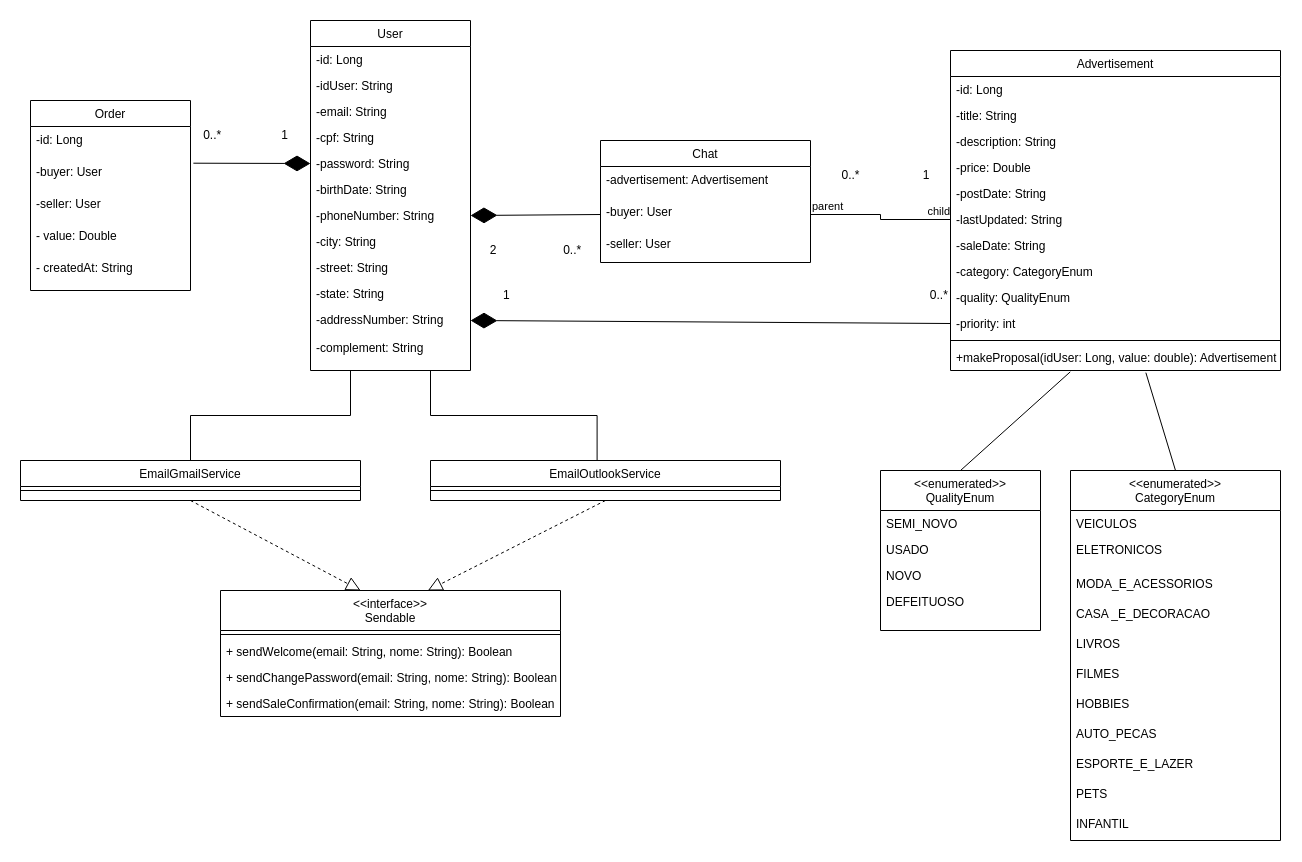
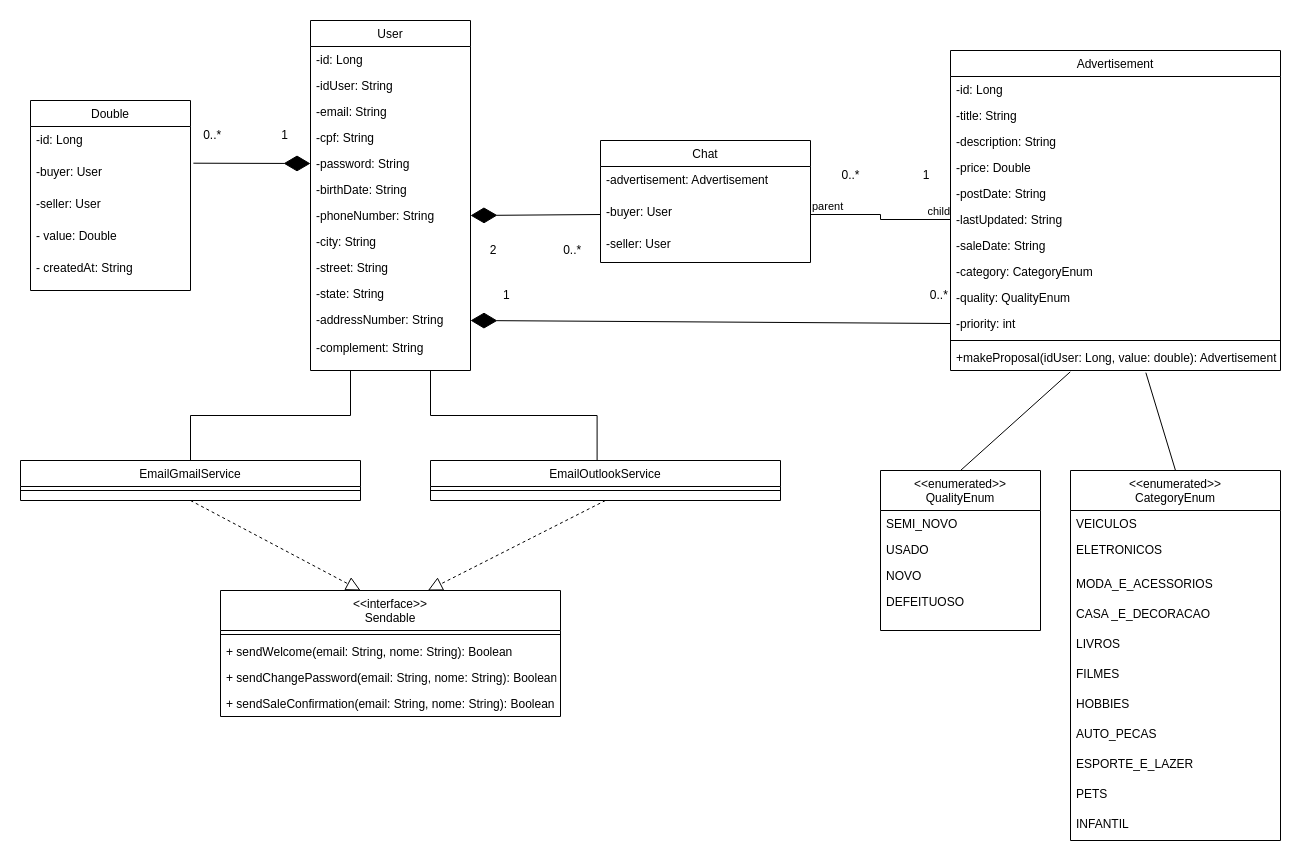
(110, 114) -> (110, 114)
